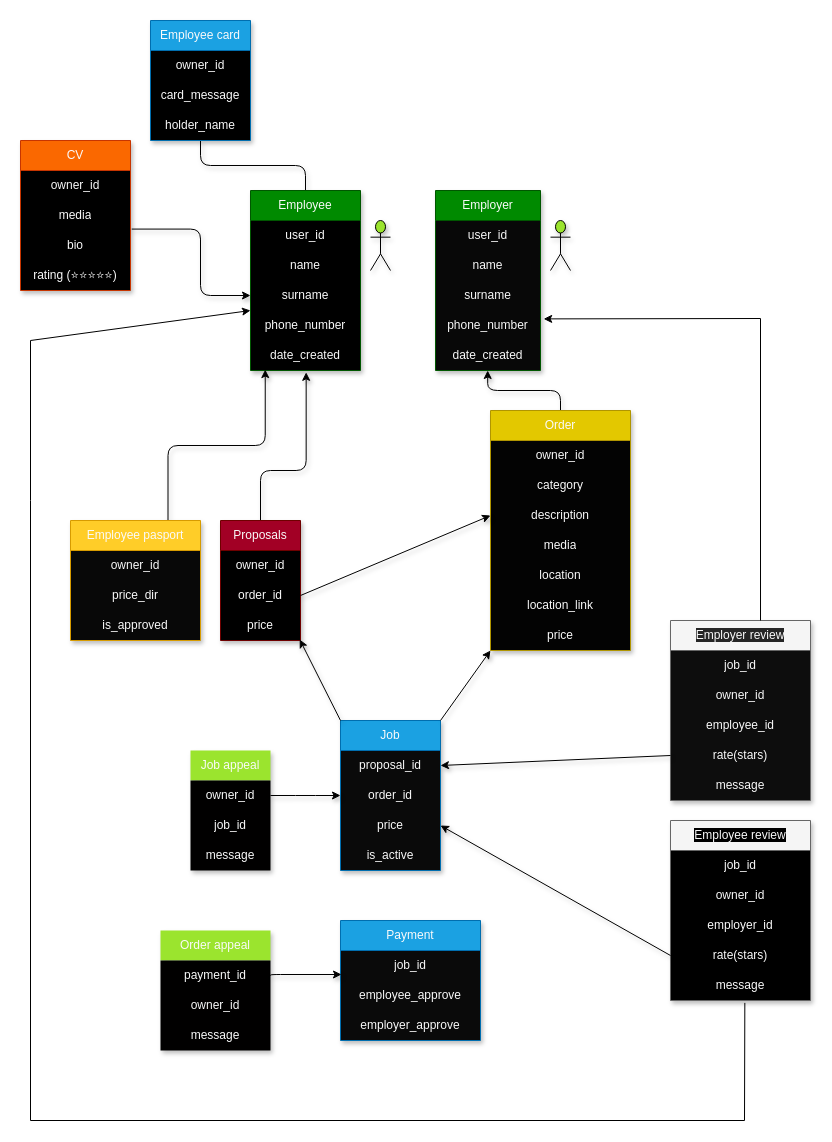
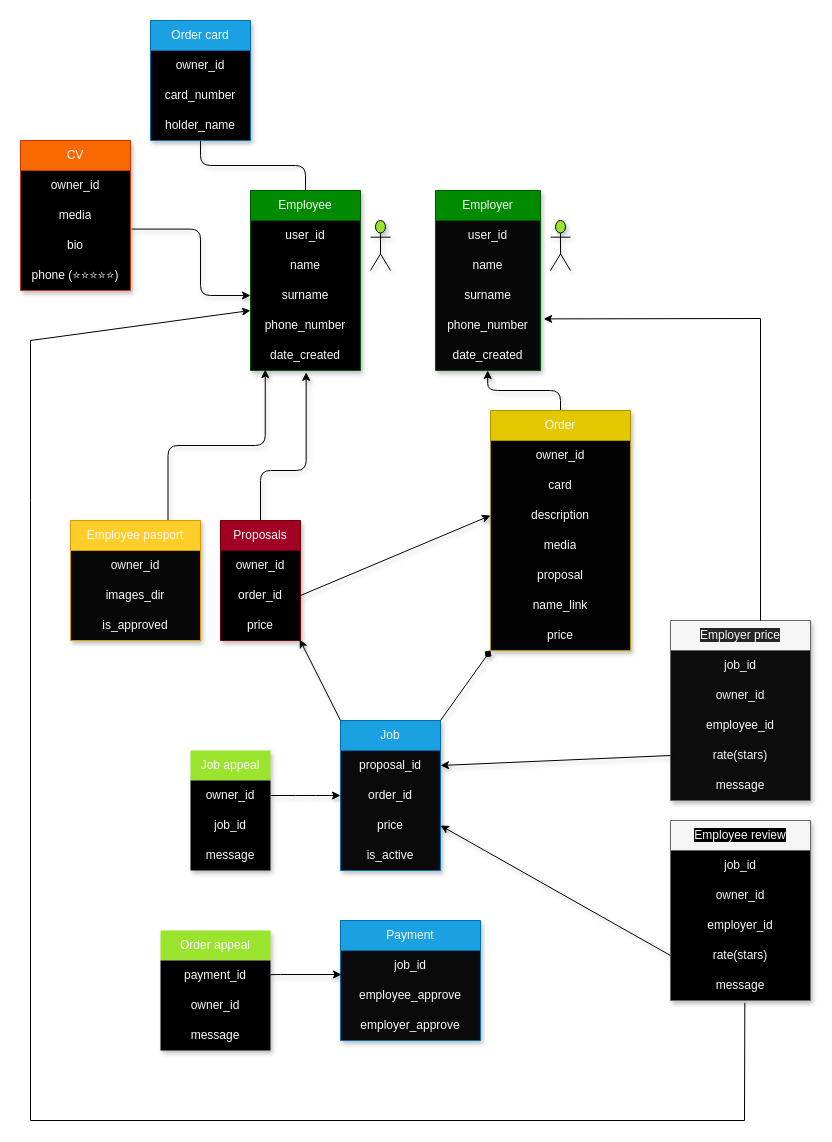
(201, 36) -> (201, 36)
(201, 96) -> (201, 96)
(76, 276) -> (76, 276)
(561, 486) -> (561, 486)
(561, 576) -> (561, 576)
(136, 596) -> (136, 596)
(561, 606) -> (561, 606)
(741, 636) -> (741, 636)
(486, 657) -> (485, 658)
